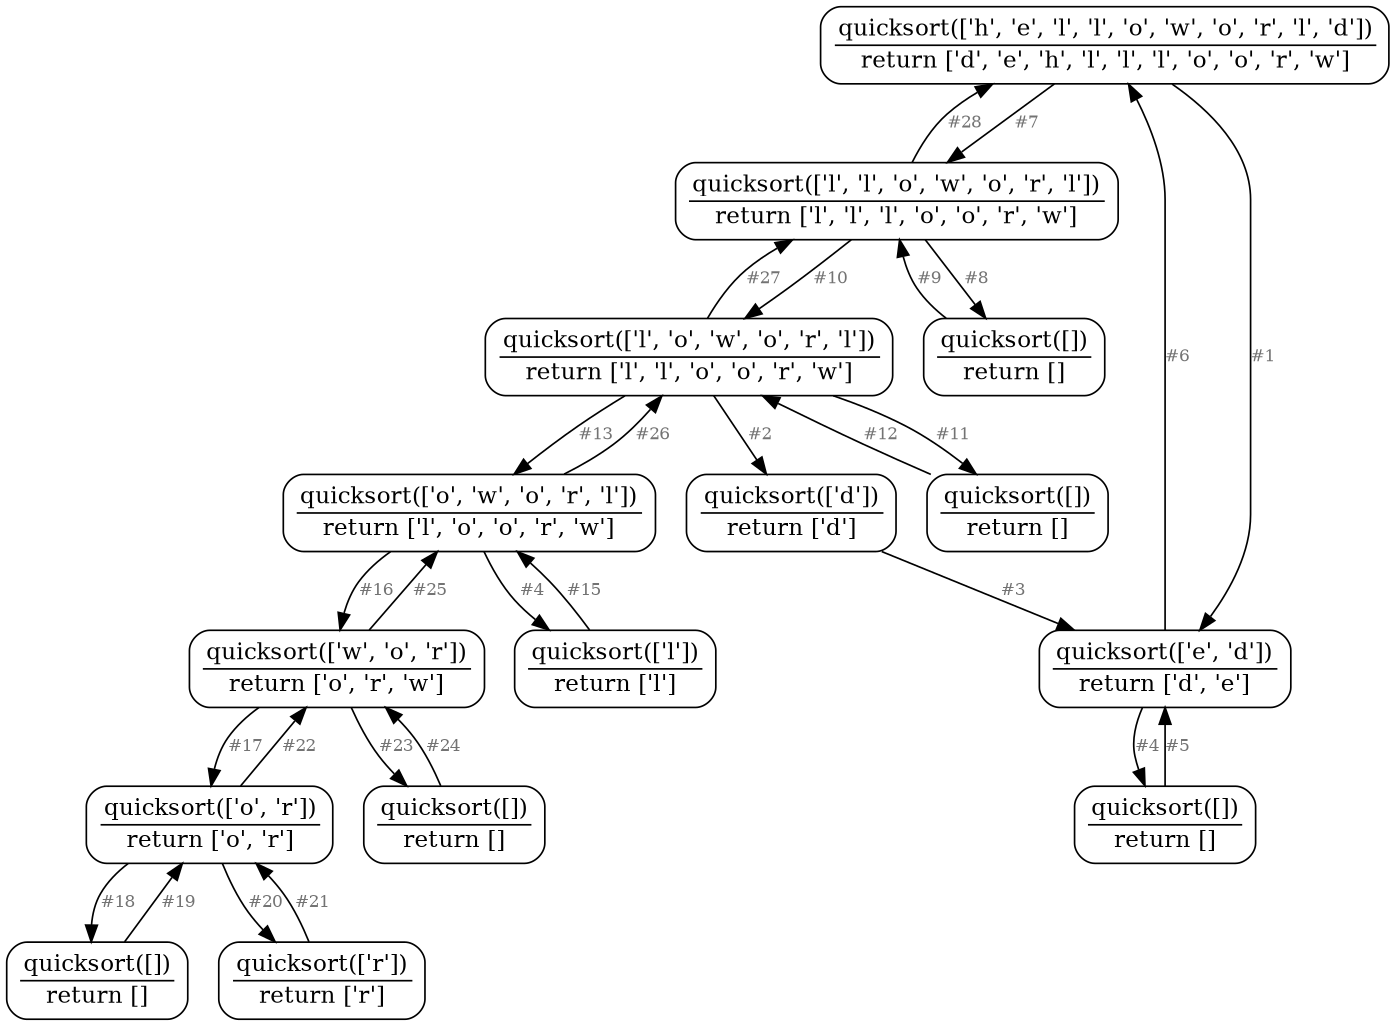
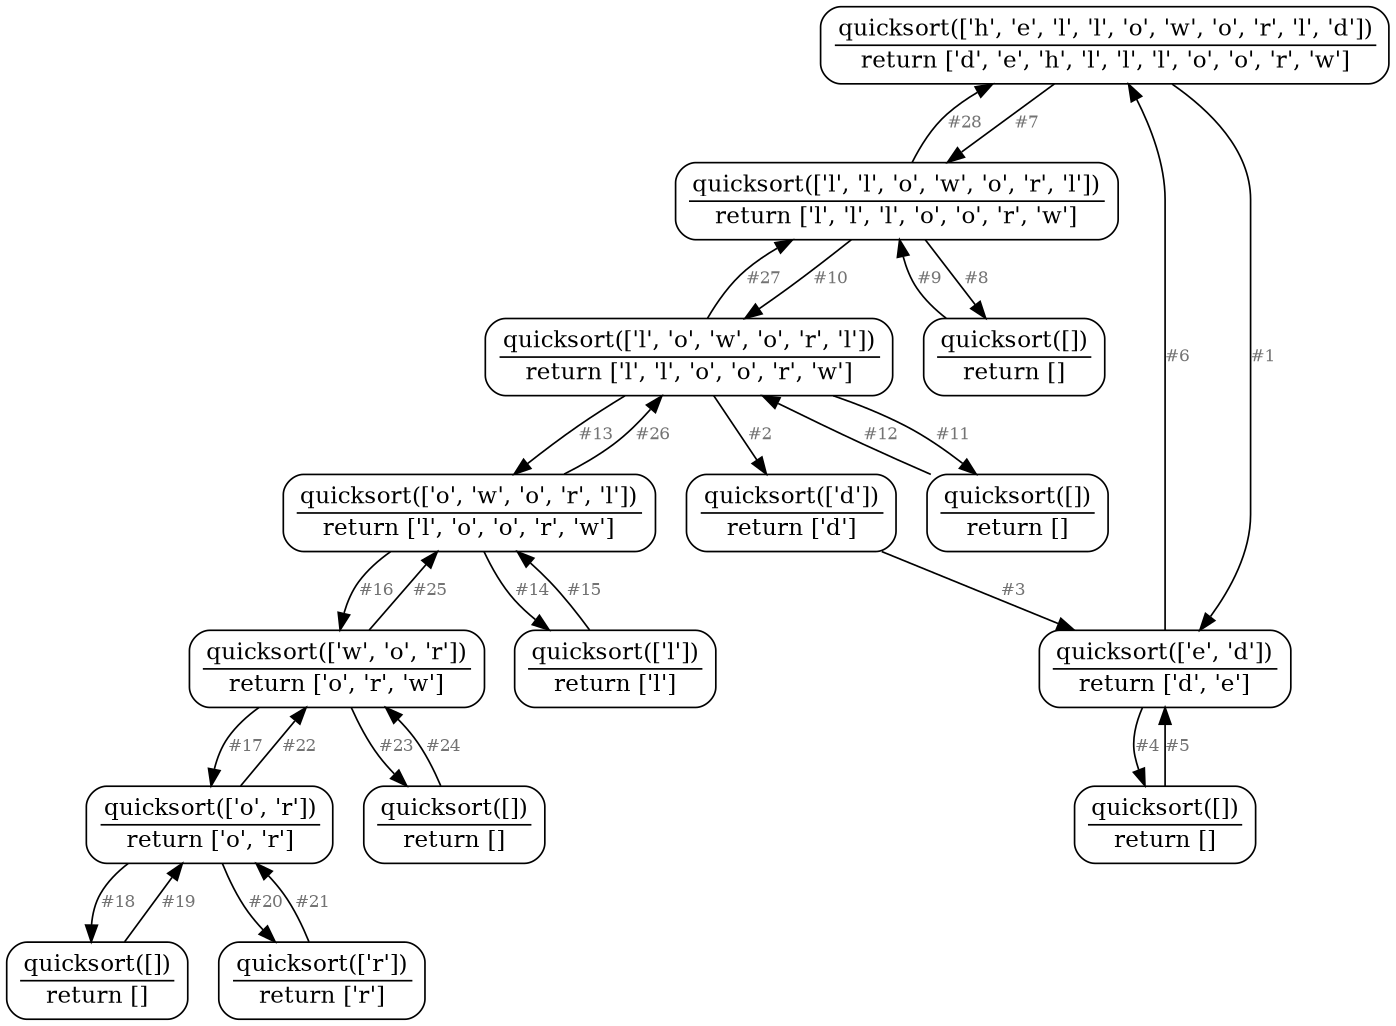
(532, 591) -> (532, 591)
